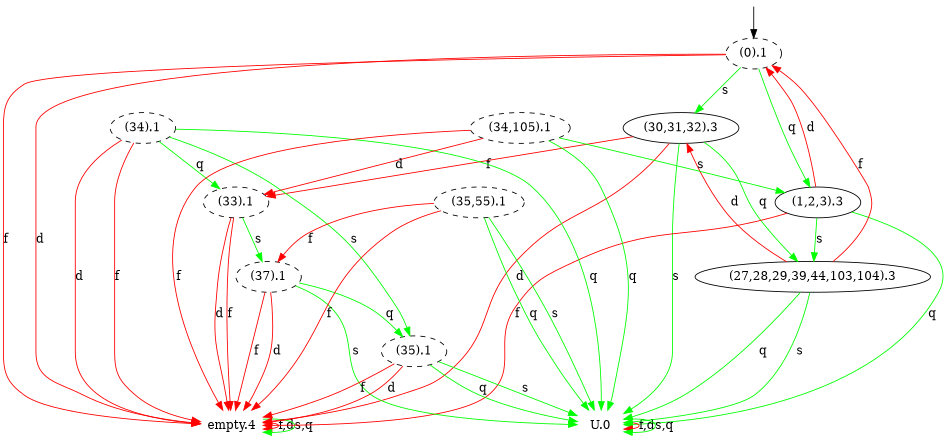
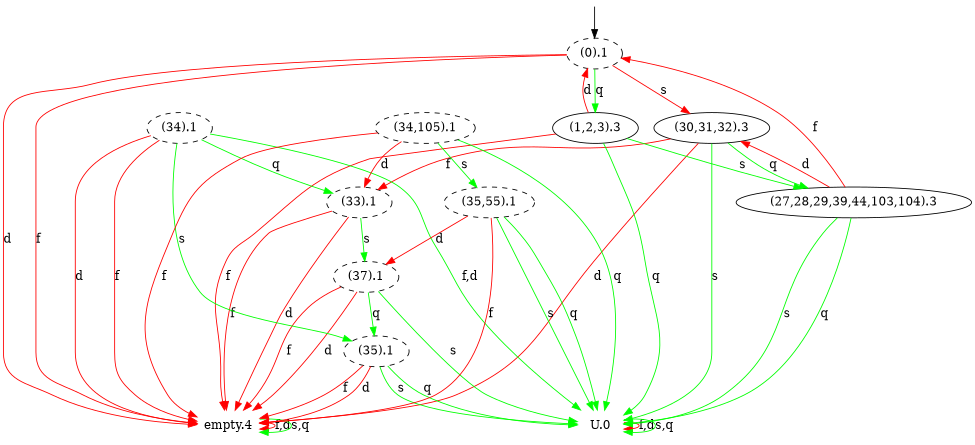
(721, 87) -> (647, 87)
(668, 164) -> (455, 163)
(311, 240) -> (440, 240)
(594, 277) -> (470, 277)
